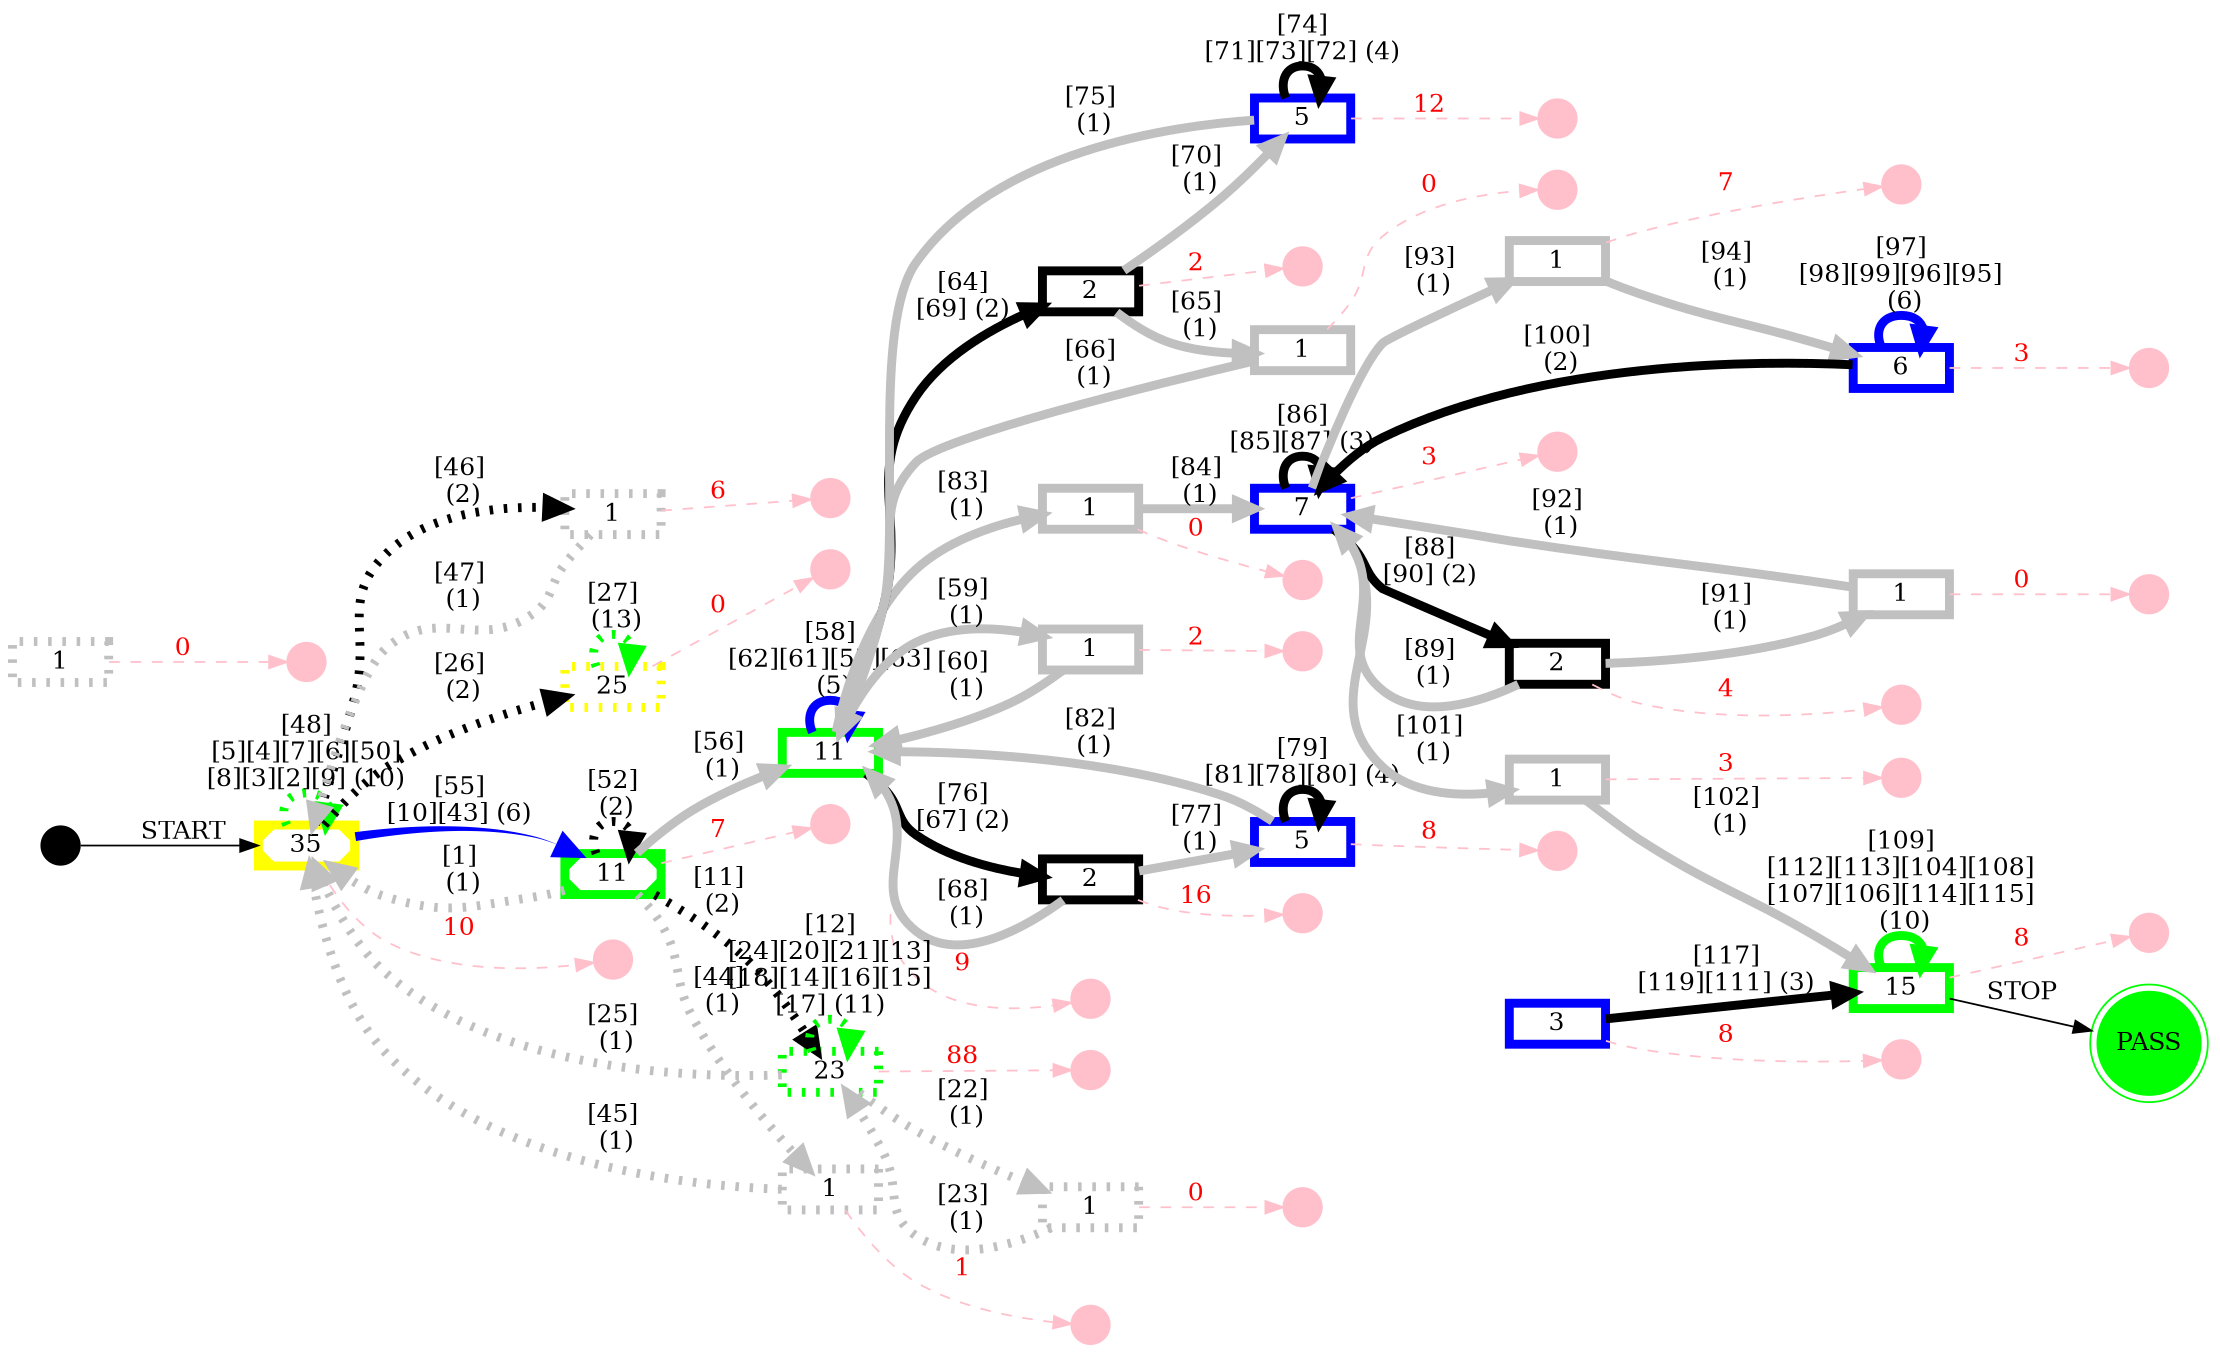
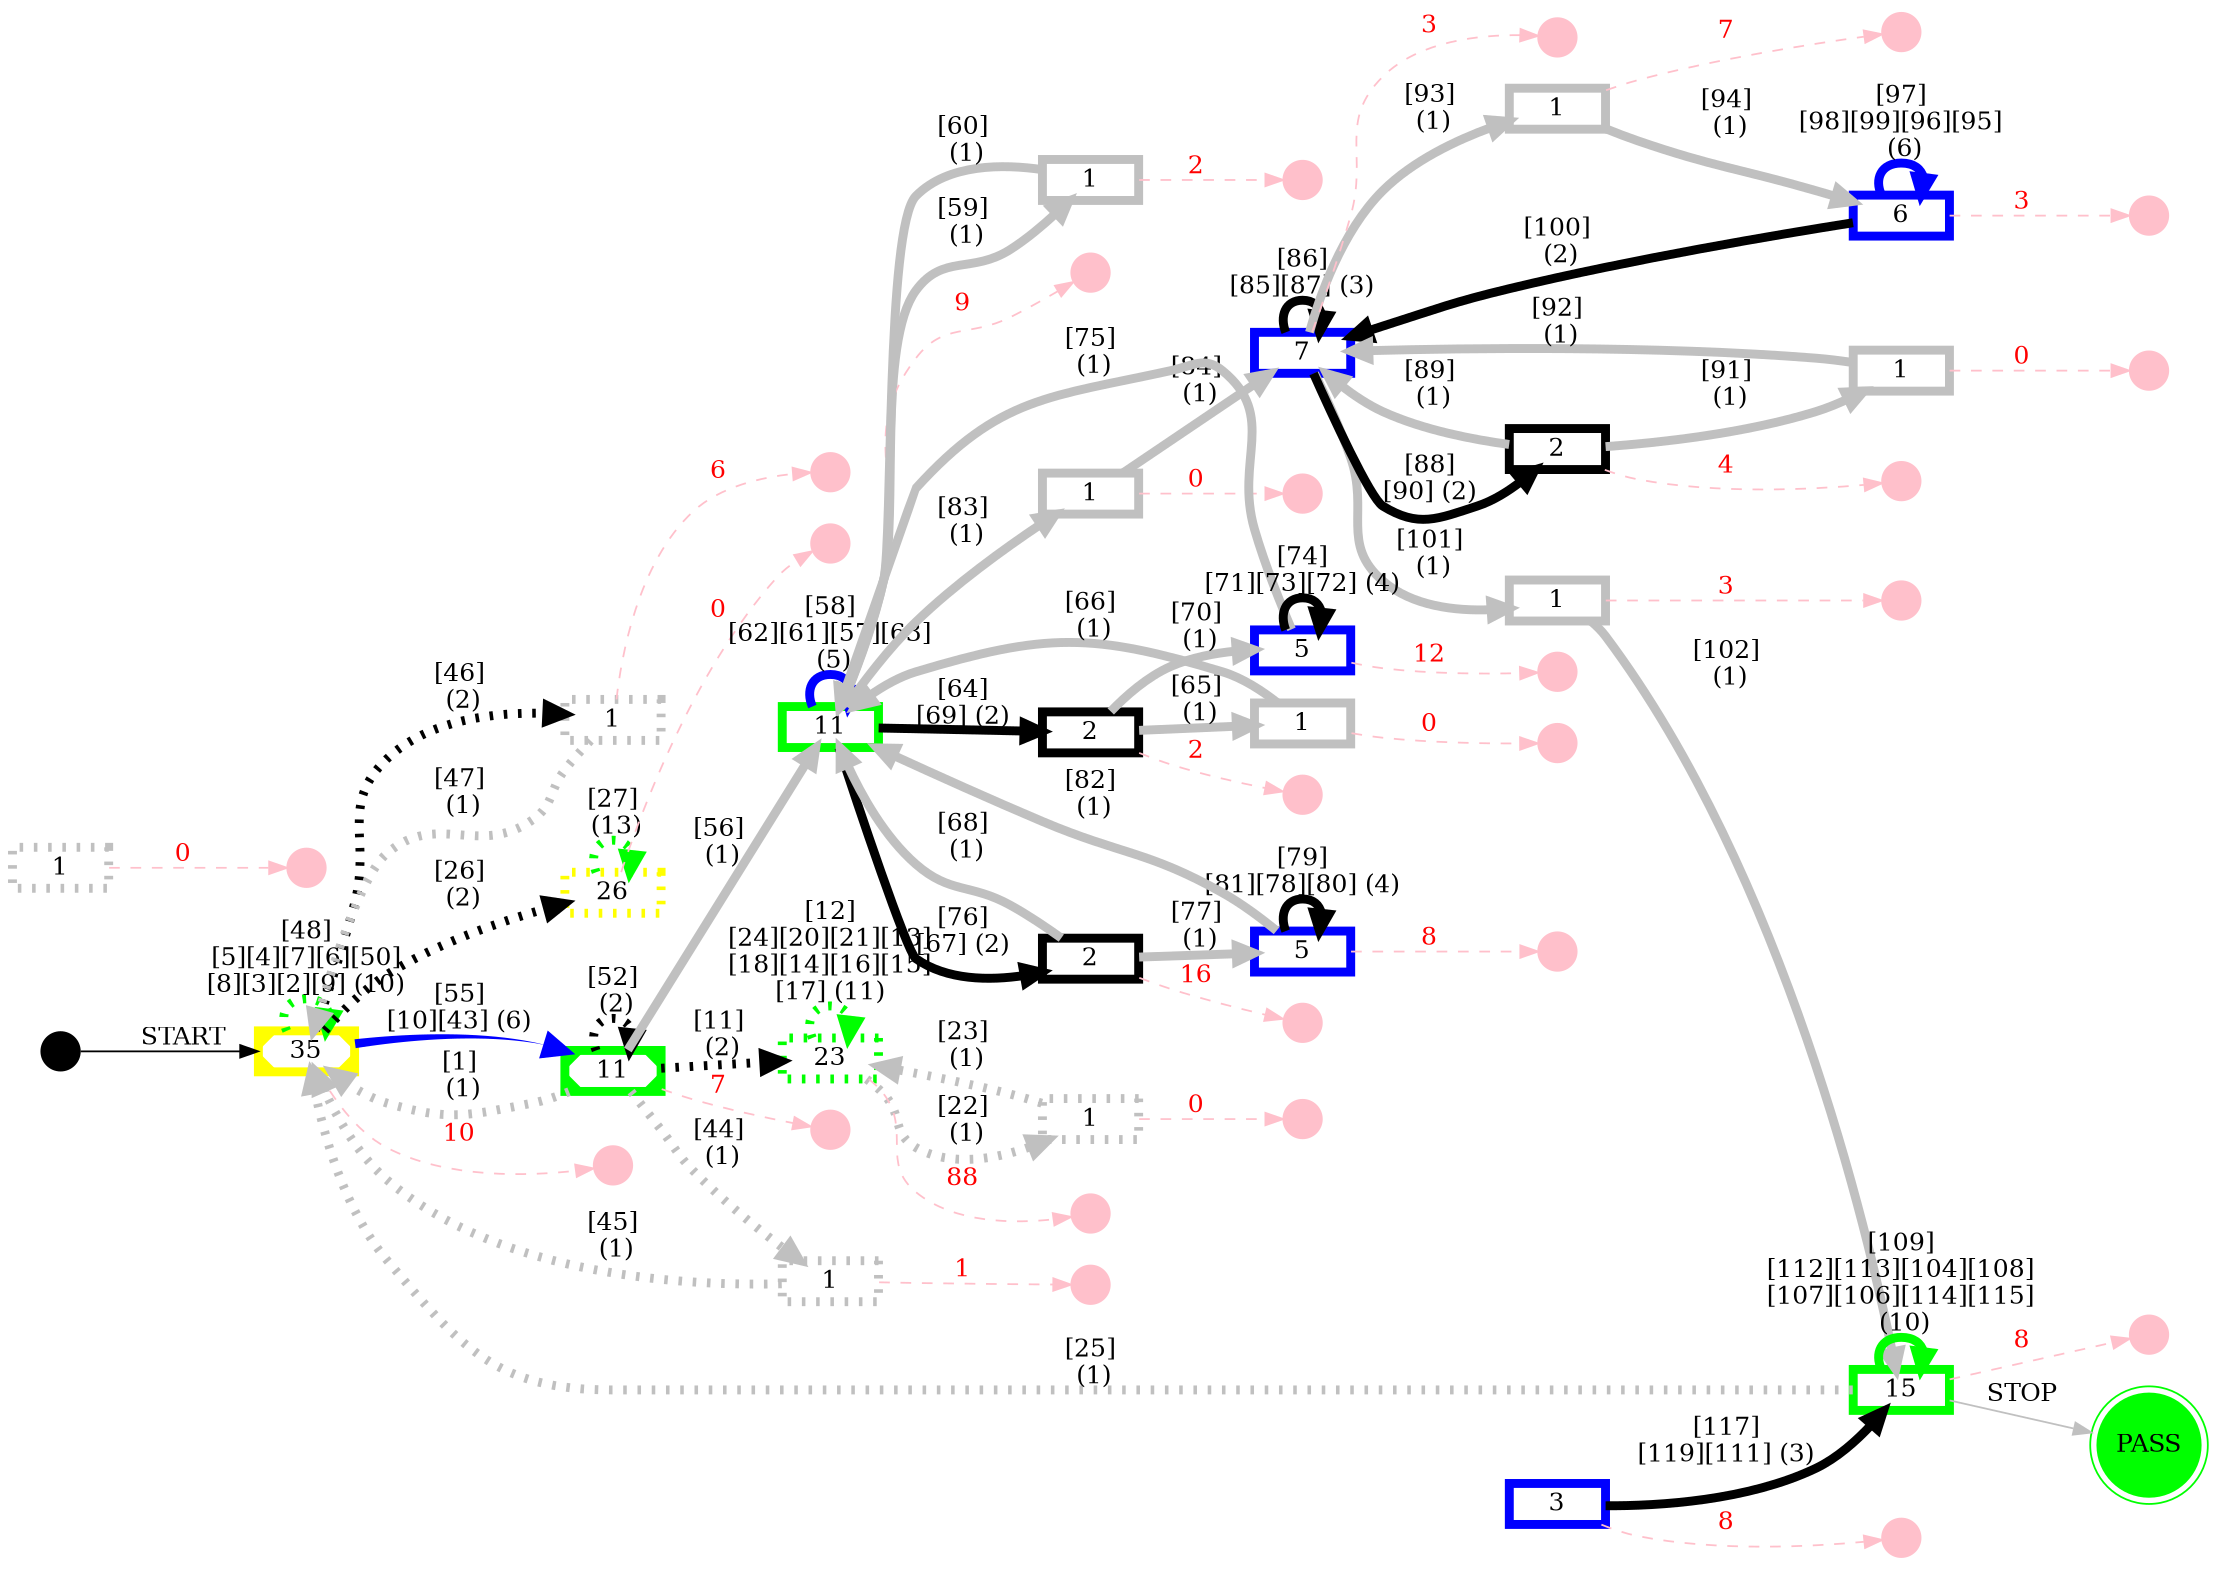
(613, 687) -> (613, 893)
(2012, 1013) -> (2012, 1414)
(521, 1044) -> (1003, 1390)
